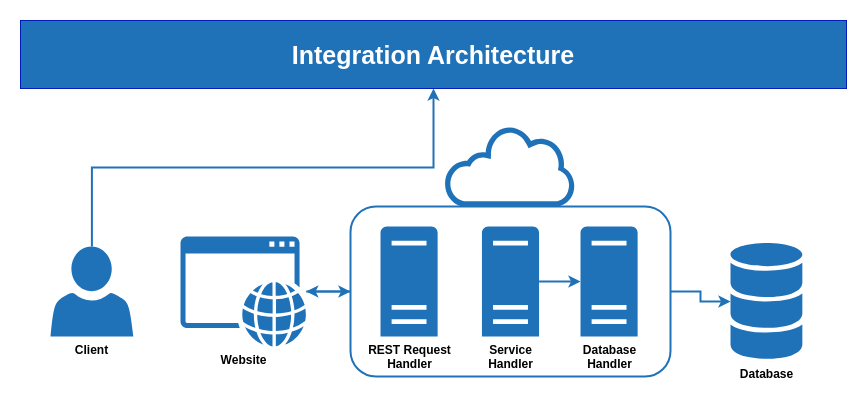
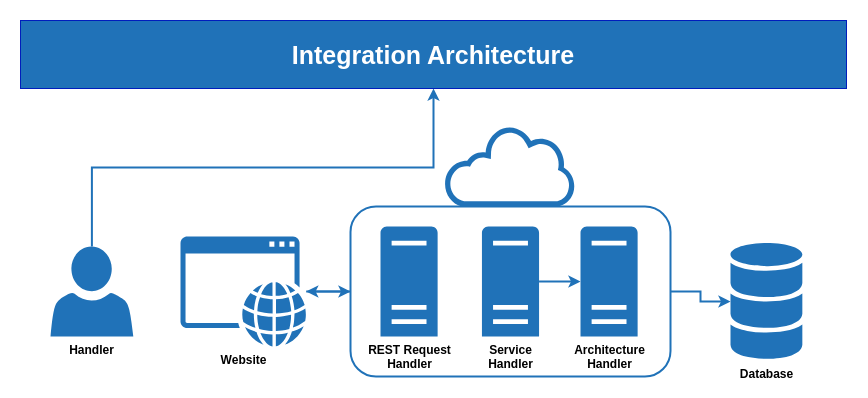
(92, 351) -> (92, 351)
(610, 358) -> (610, 358)
